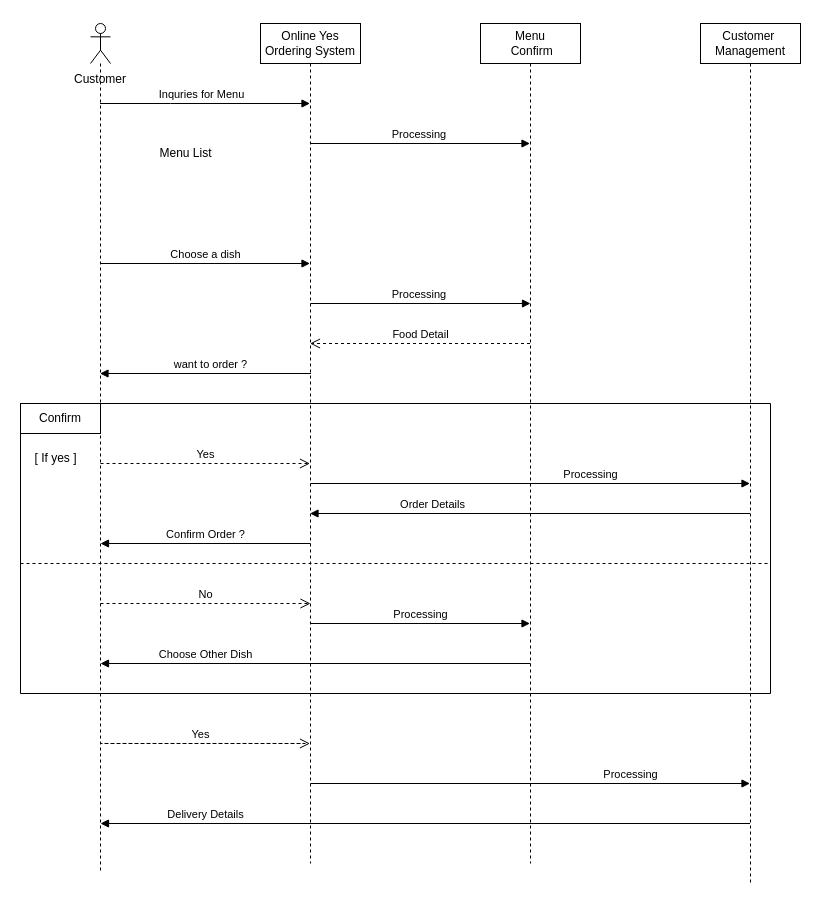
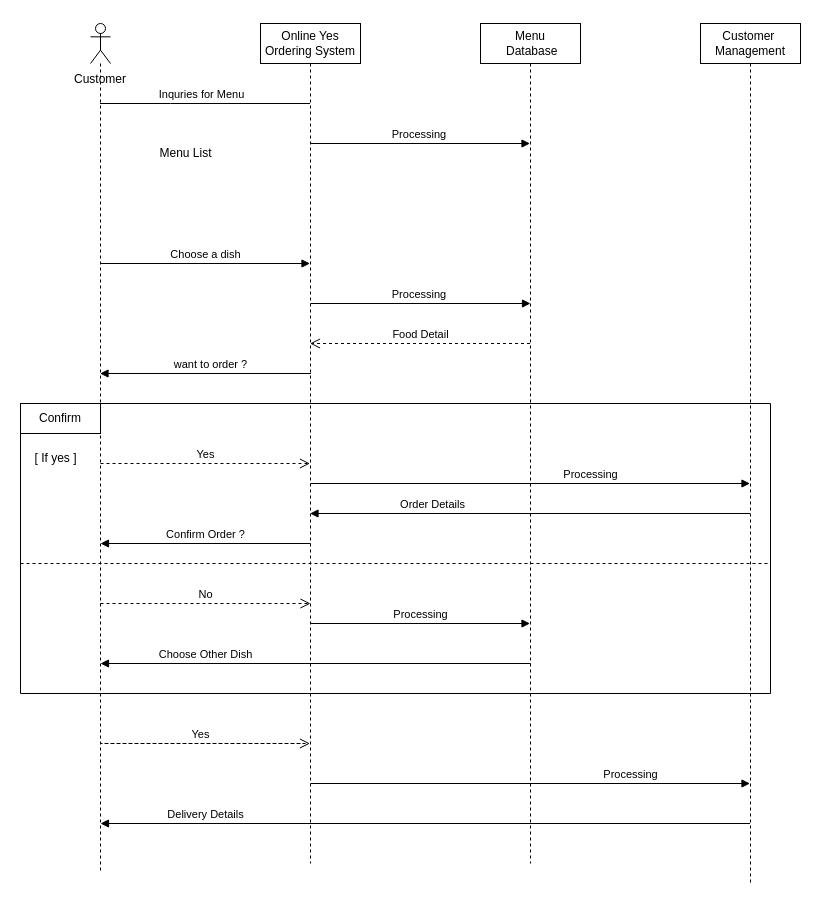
(531, 44) -> (531, 44)
(300, 104) -> (303, 104)
